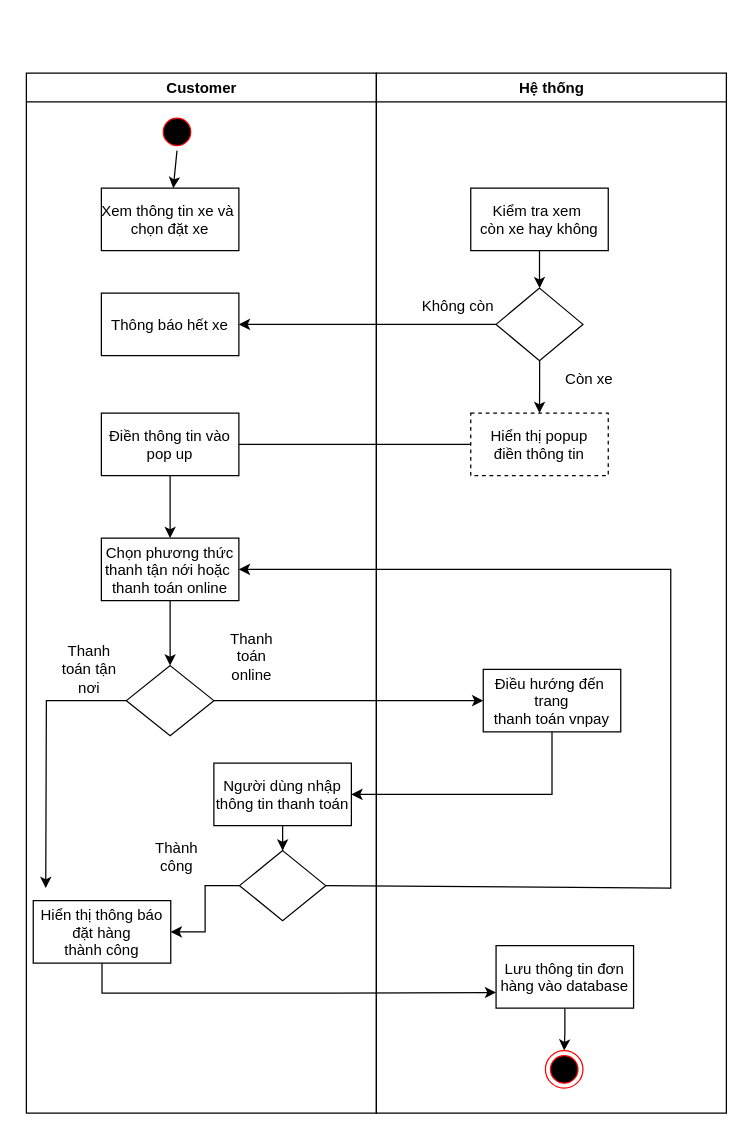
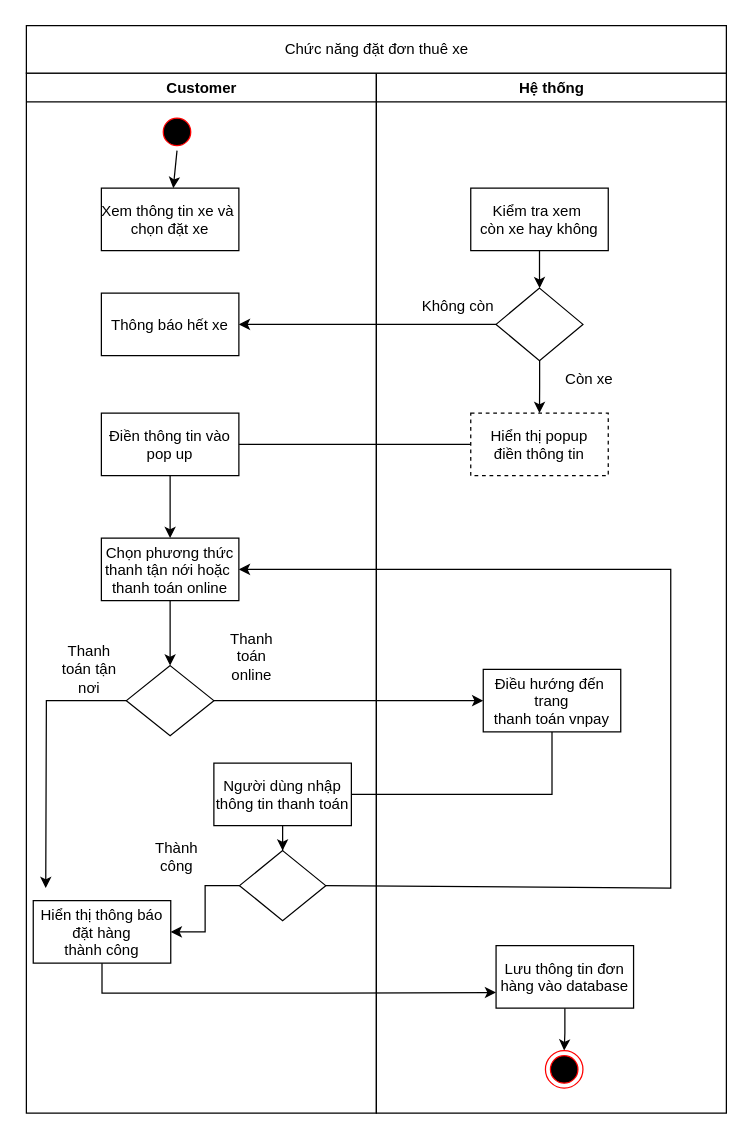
none -> (376, 49)
(361, 794) -> (357, 794)
